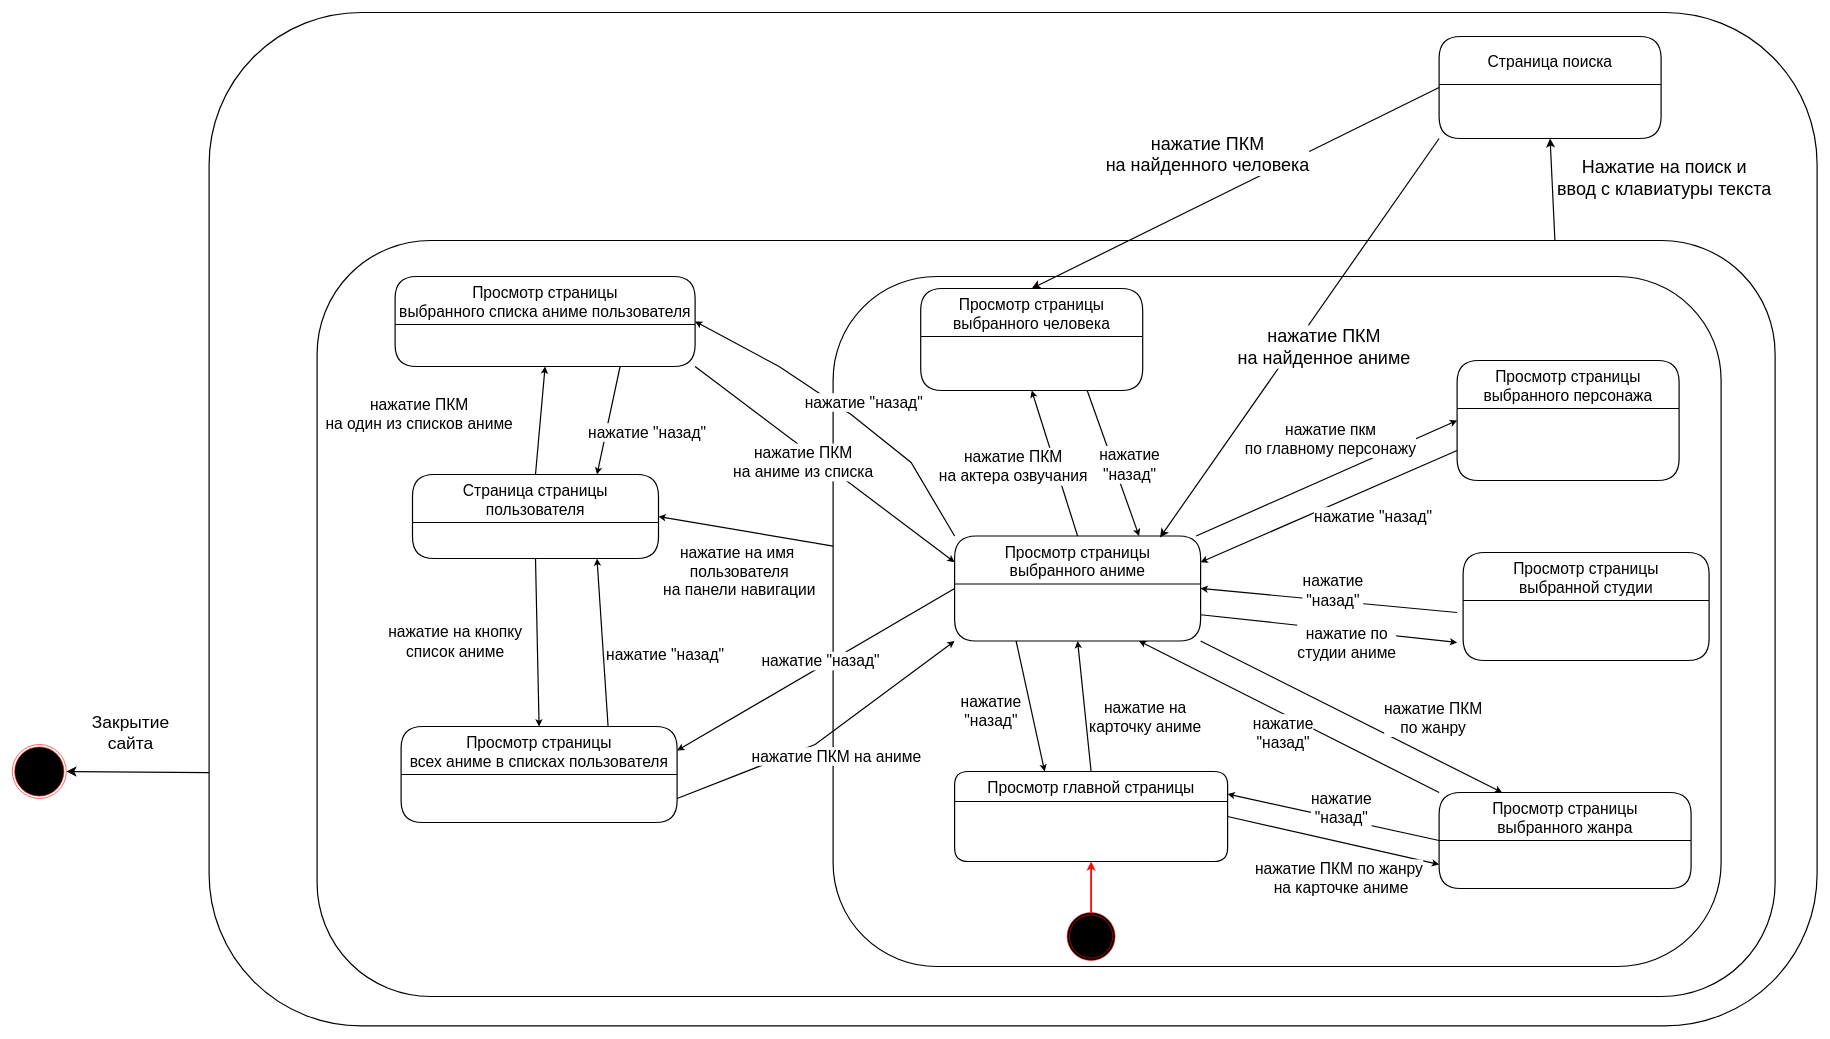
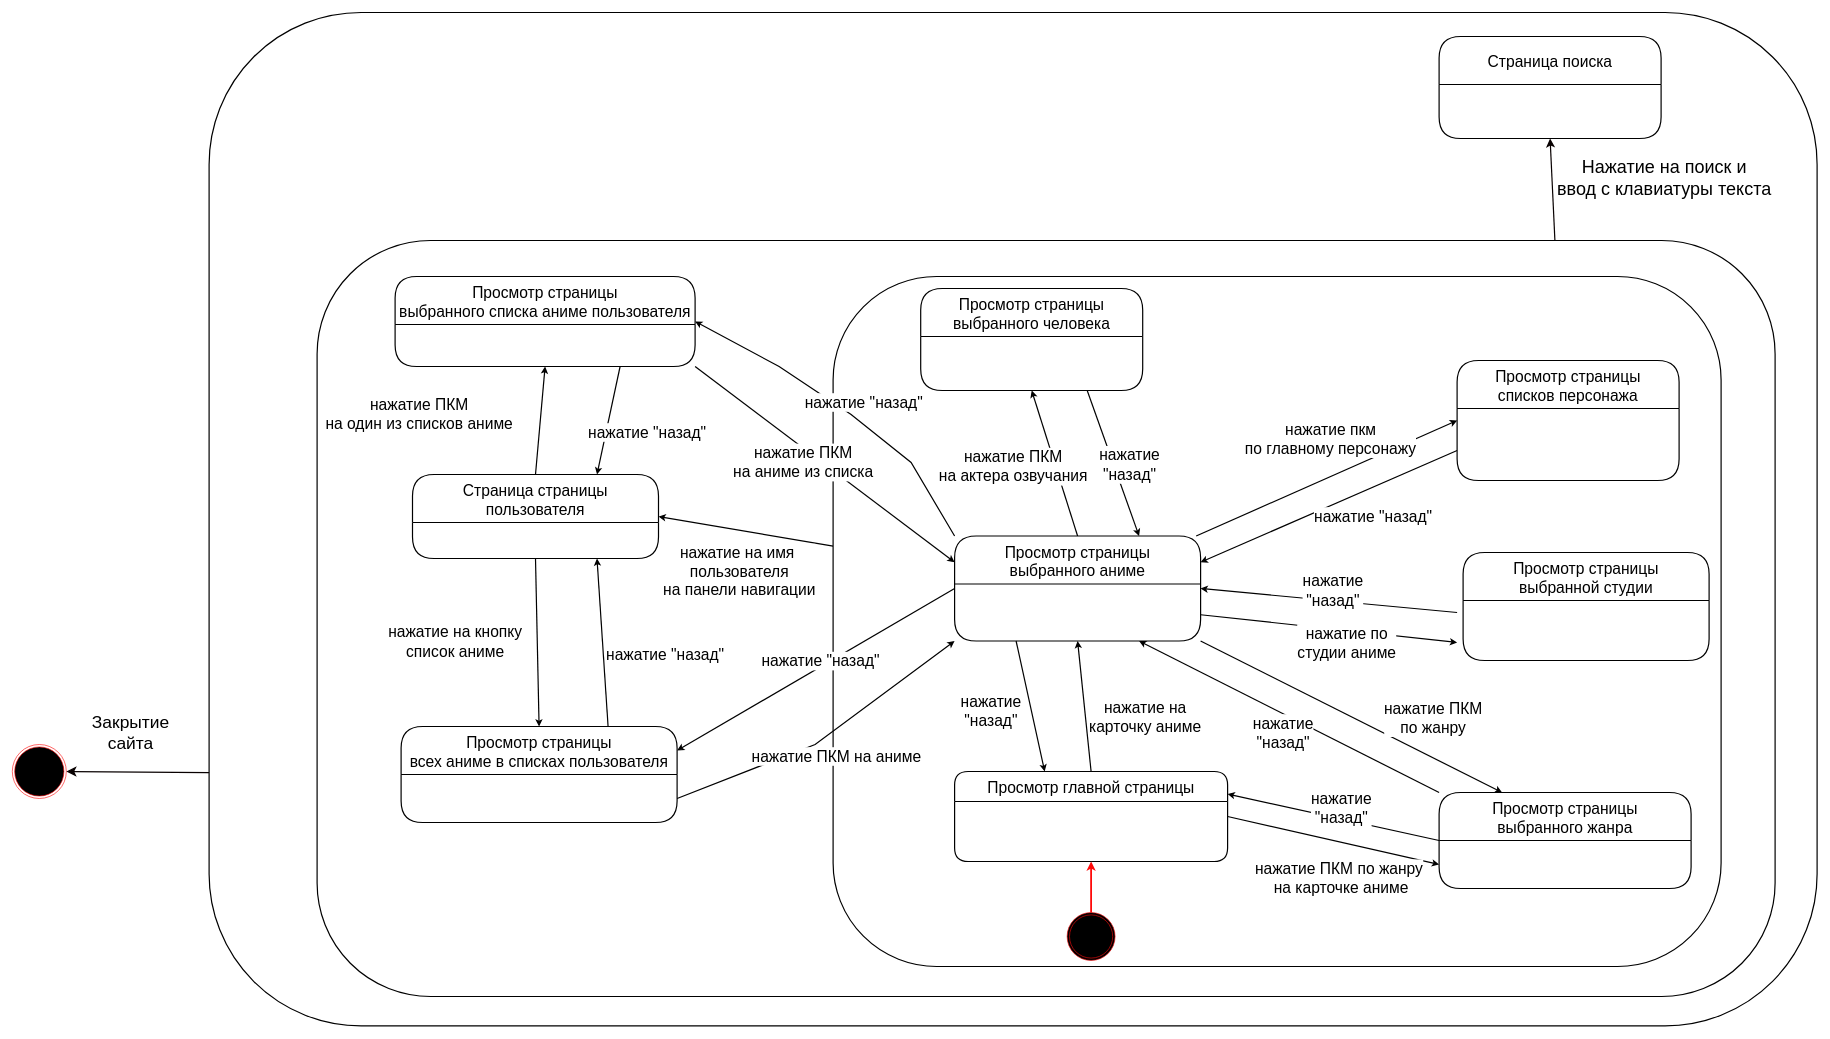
(1166, 222) -> none
(1301, 335) -> none
(1568, 377) -> (1568, 377)
